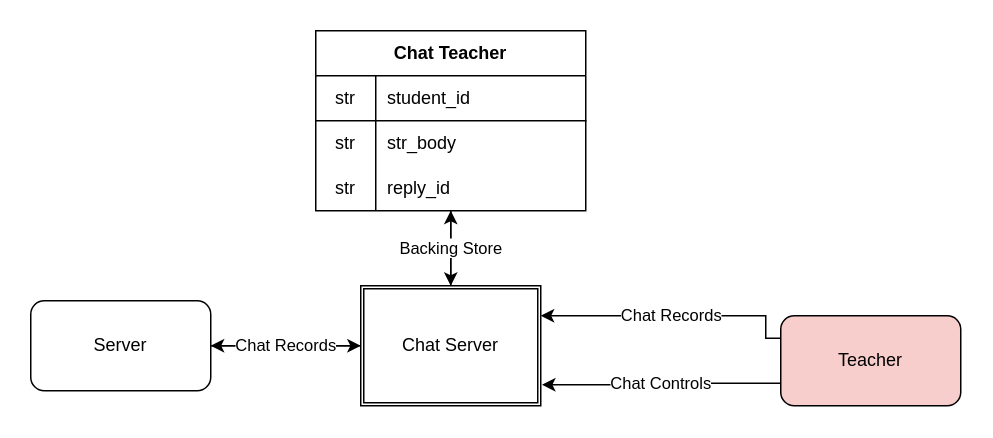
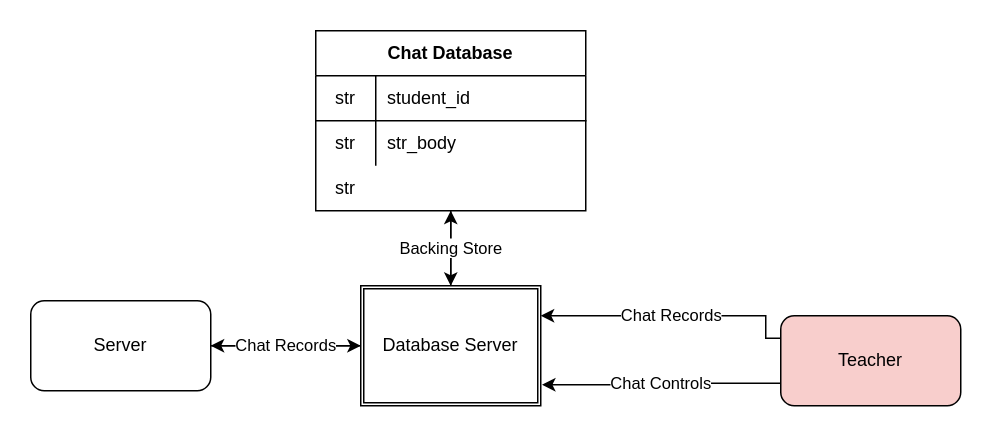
(451, 53) -> (451, 53)
(481, 188) -> none
(451, 346) -> (451, 346)
